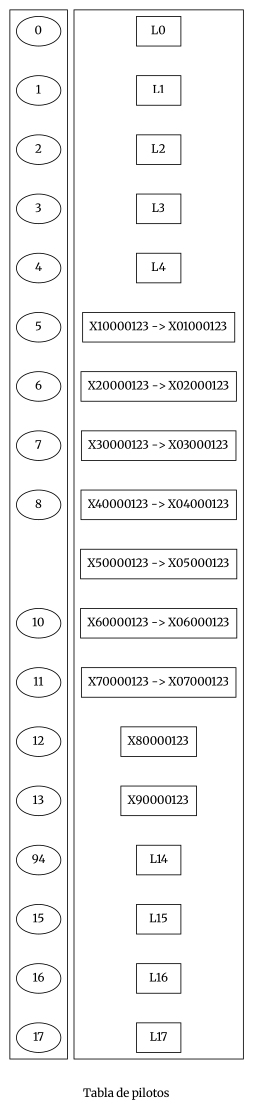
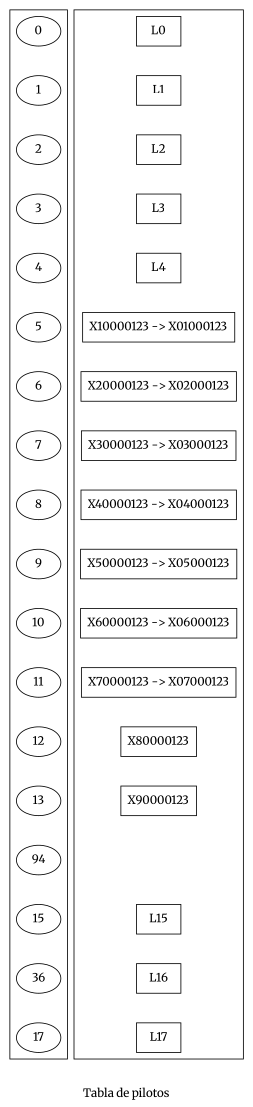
none -> (39, 564)
(159, 860) -> none
(39, 978) -> (39, 978)
